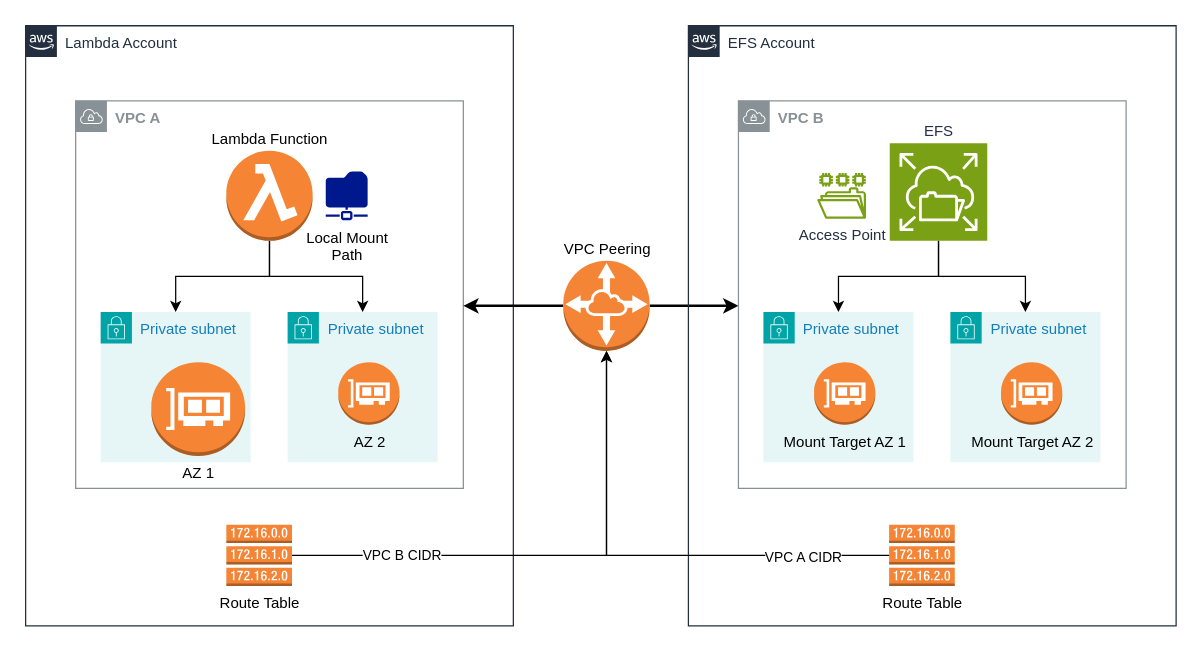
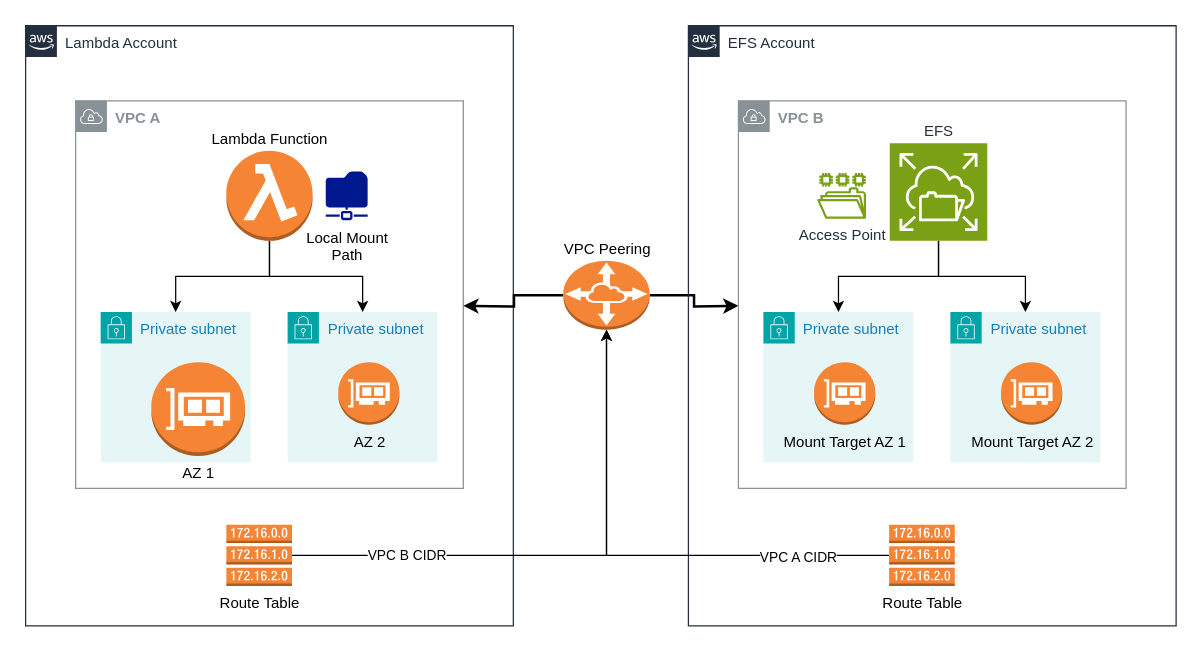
(606, 306) -> (606, 295)
